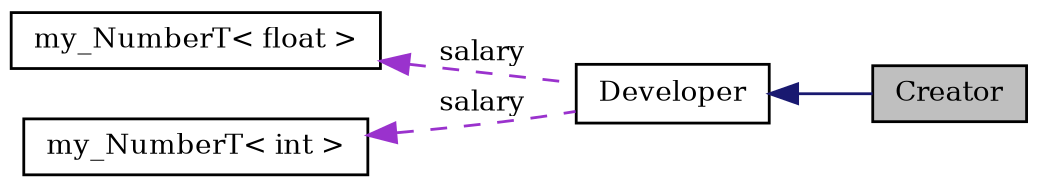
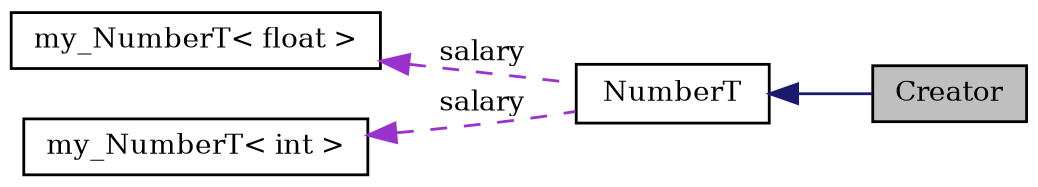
(673, 94) -> (673, 94)
